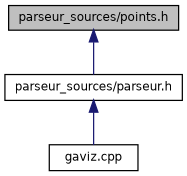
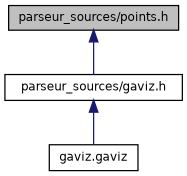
(94, 87) -> (94, 87)
(94, 158) -> (94, 158)
